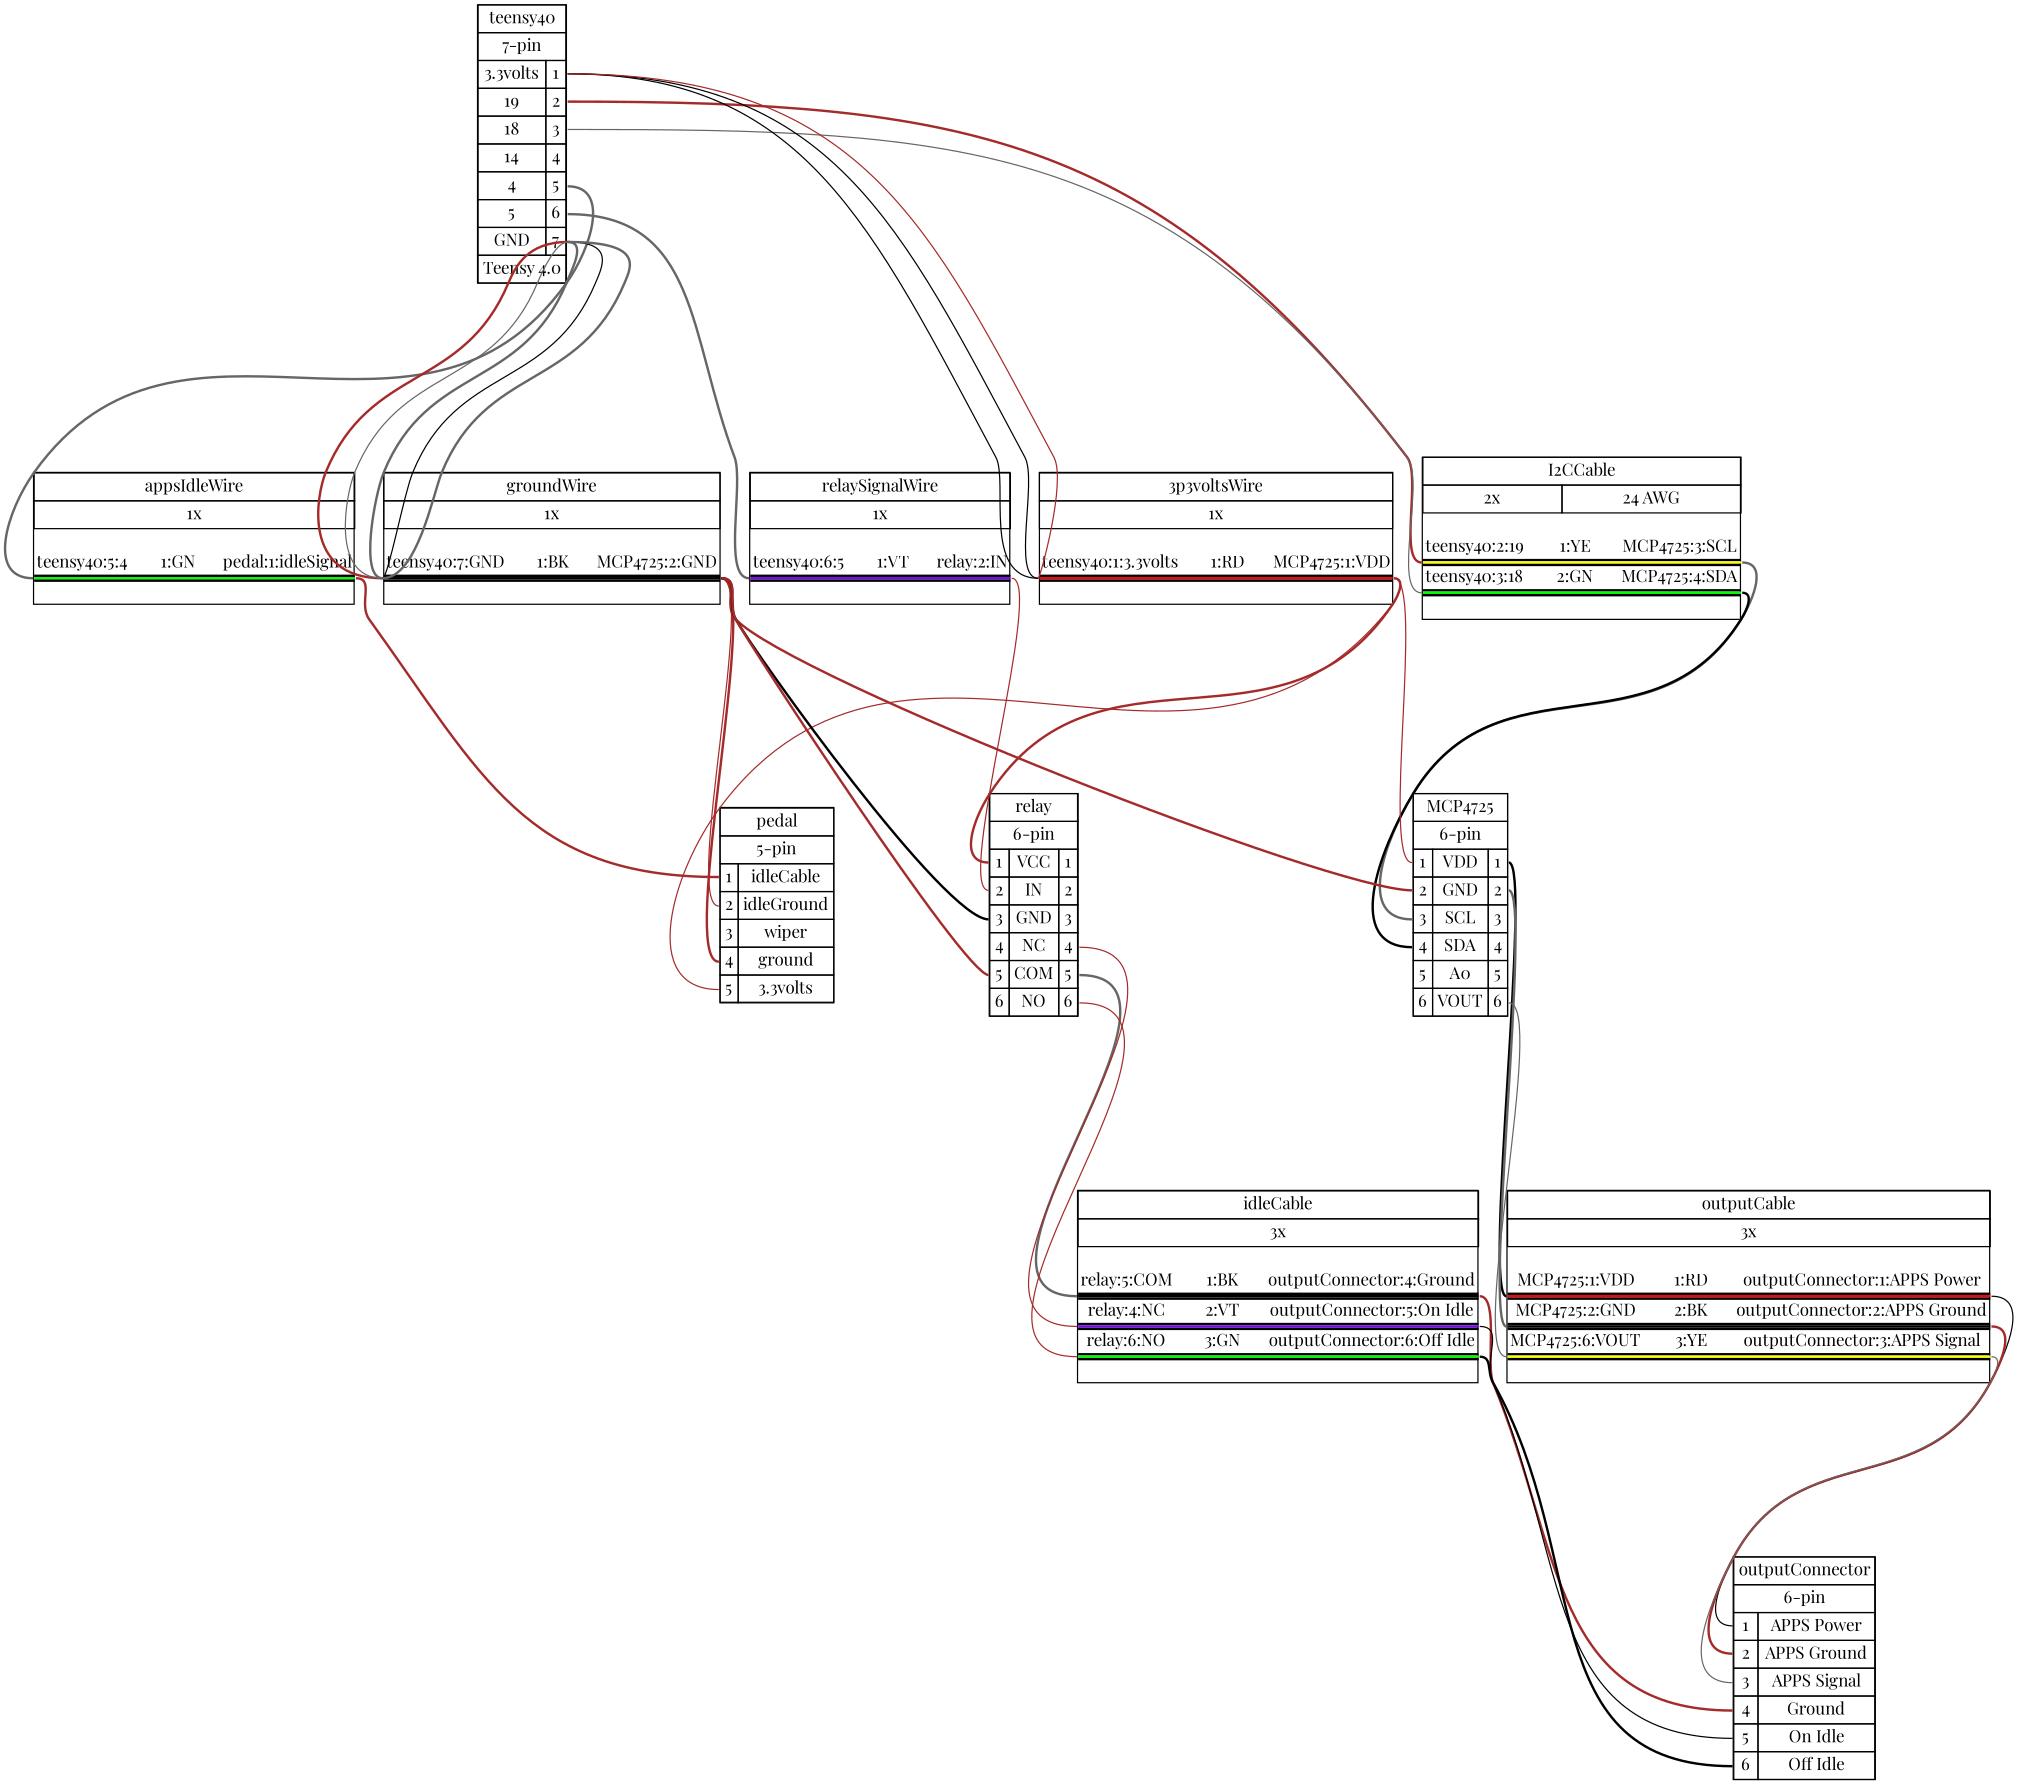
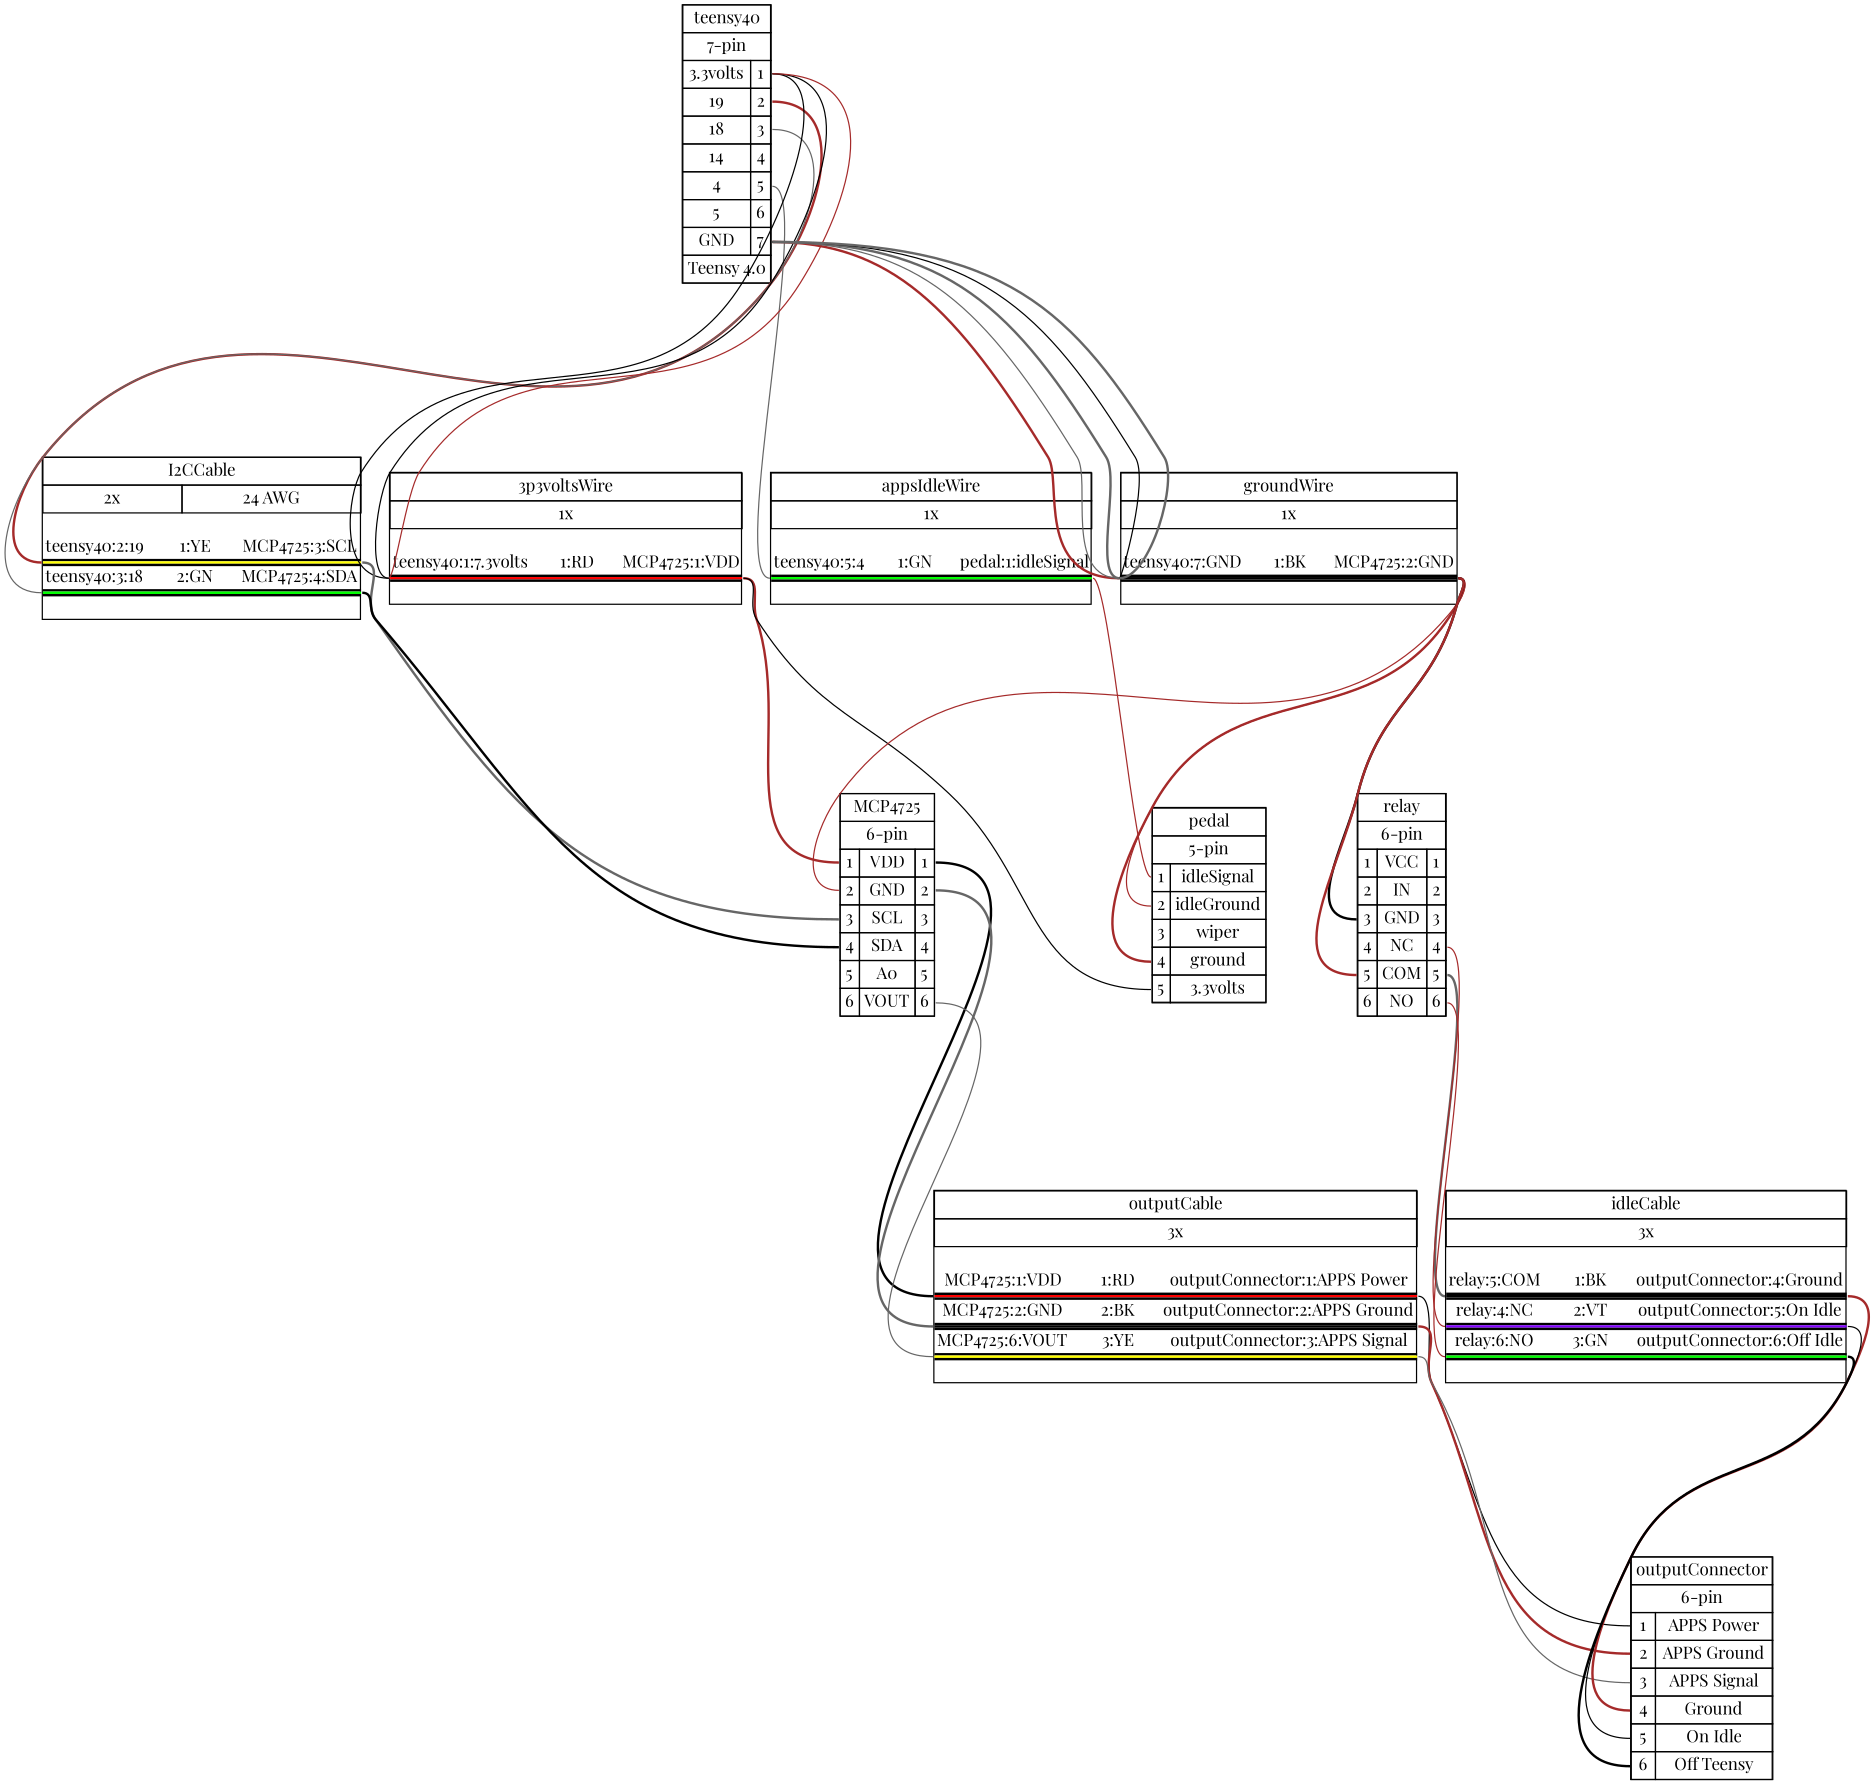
(295, 378) -> (771, 382)
(880, 538) -> none
(1110, 563) -> (460, 563)
(961, 699) -> (944, 789)
(1165, 701) -> none
(1403, 720) -> (768, 737)
(1043, 768) -> (1105, 695)
(492, 784) -> (1122, 728)
(786, 877) -> (1218, 877)
(1817, 1765) -> (1714, 1765)
